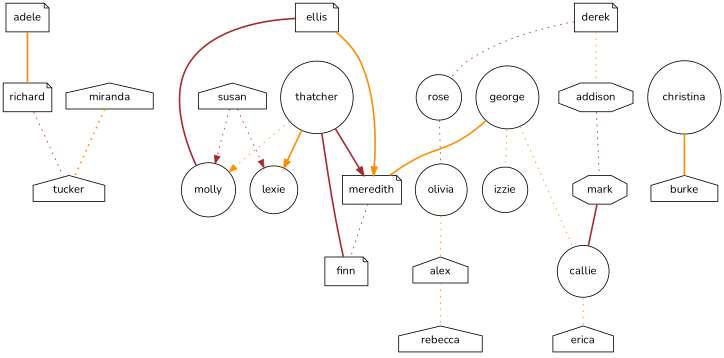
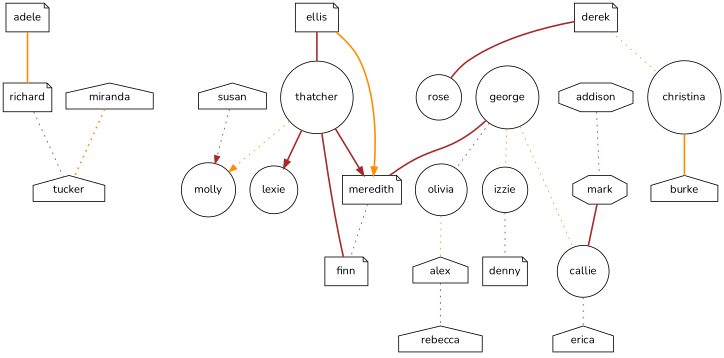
(508, 40) -> (508, 40)
(596, 57) -> (634, 52)
(193, 58) -> (317, 46)
(249, 135) -> none
(440, 142) -> (473, 146)
(294, 145) -> (294, 145)
(433, 151) -> (439, 149)
none -> (505, 271)
(440, 304) -> (440, 304)
(583, 312) -> (583, 312)
